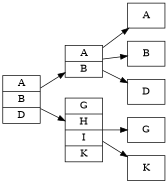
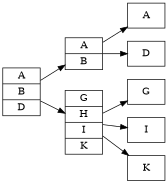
(146, 54) -> none
none -> (146, 130)
